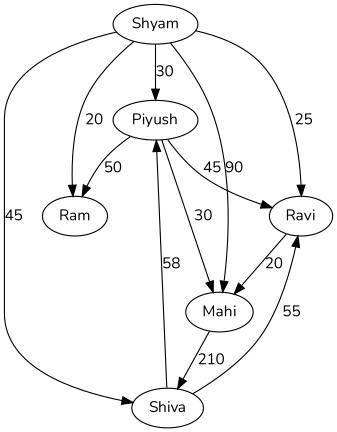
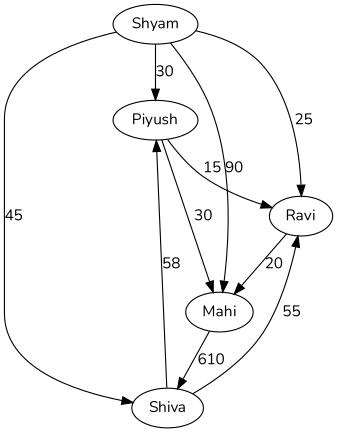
(212, 168) -> (212, 168)
(75, 216) -> none
(211, 360) -> (211, 360)
